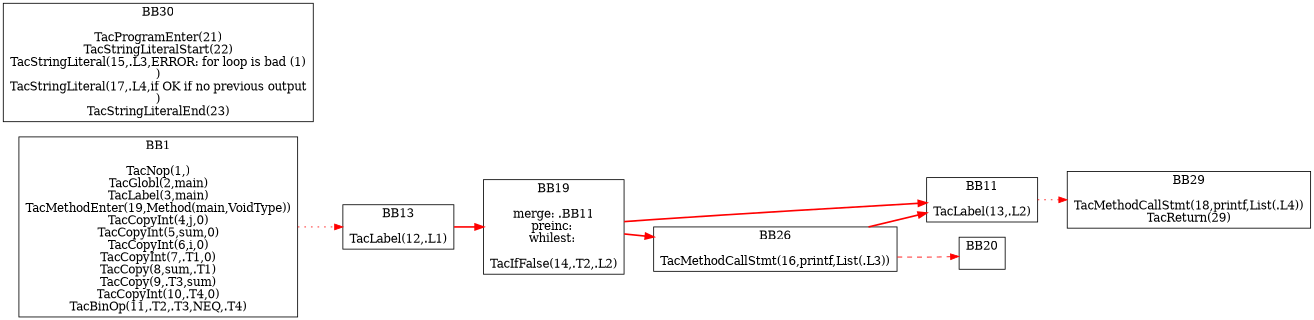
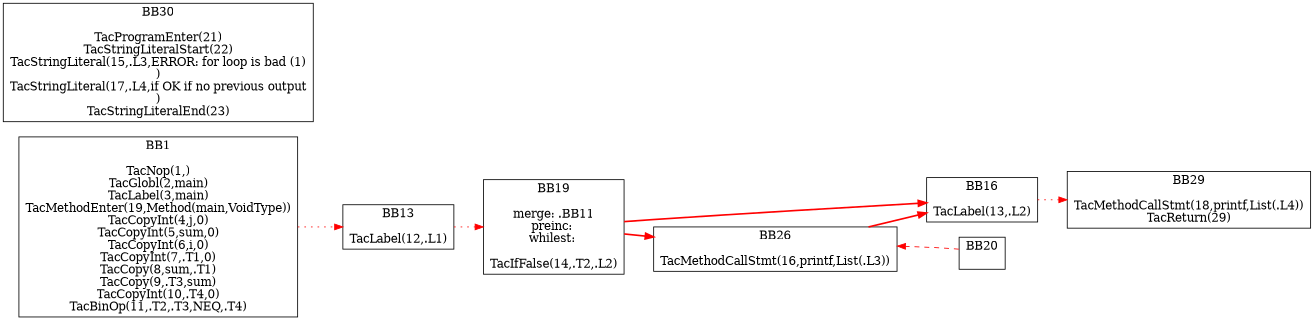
(982, 200) -> (982, 200)
(465, 227) -> (465, 227)
(924, 257) -> (932, 247)
